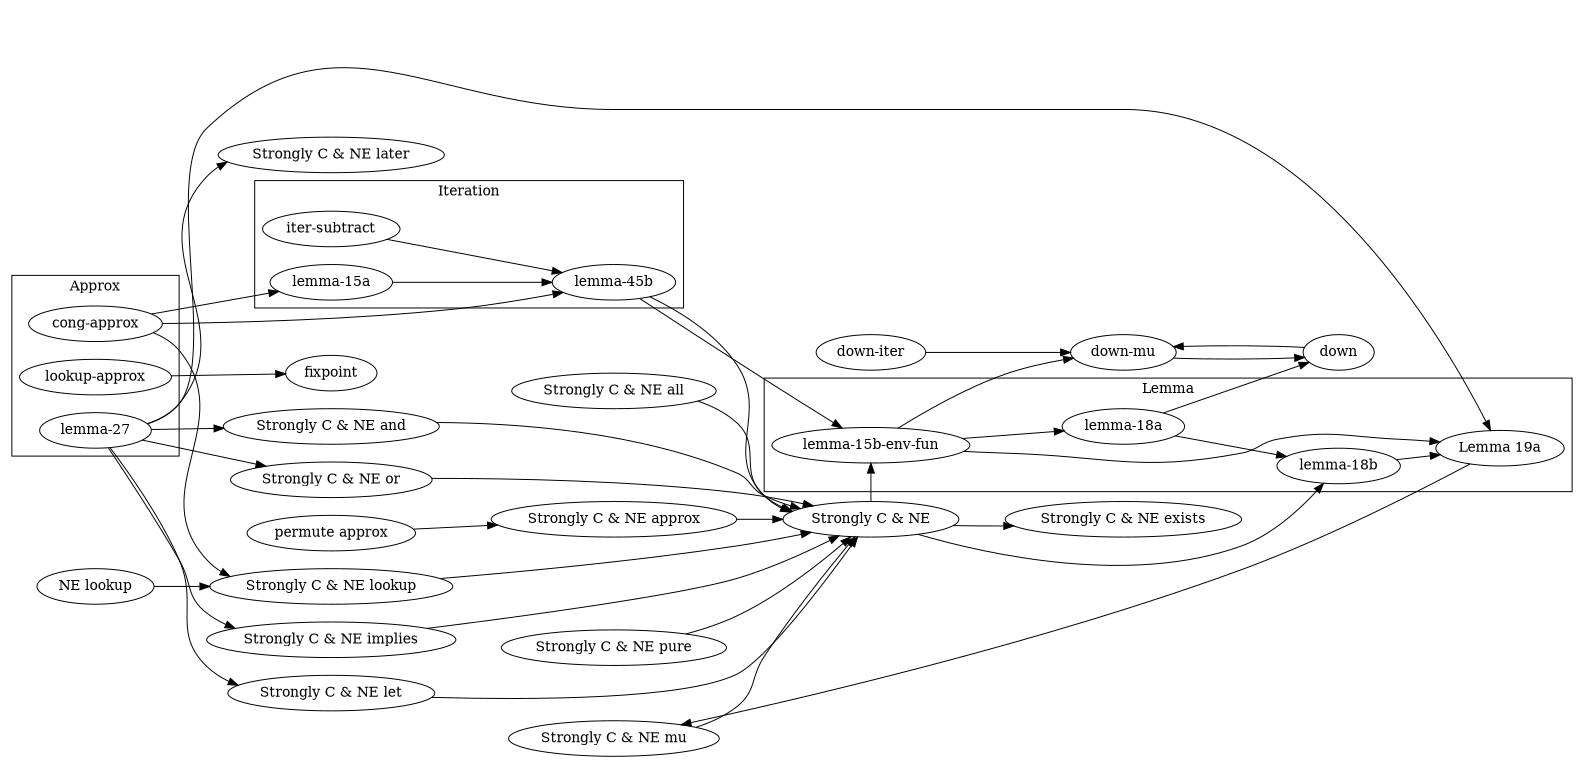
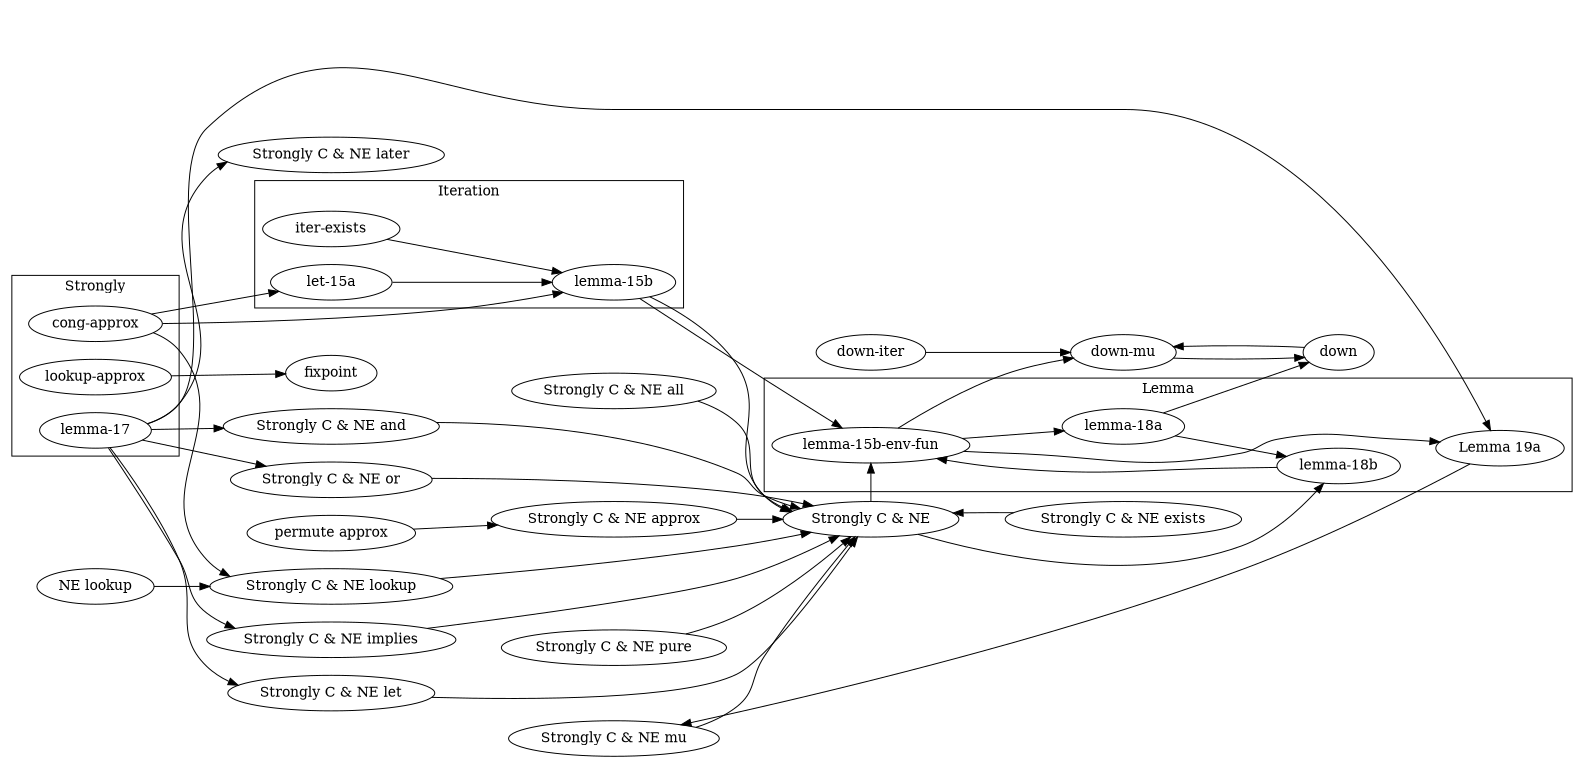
(331, 229) -> (331, 229)
(331, 282) -> (331, 282)
(614, 282) -> (614, 282)
(95, 287) -> (95, 287)
(95, 430) -> (95, 430)
(1413, 458) -> (1112, 472)
(978, 526) -> (988, 513)
